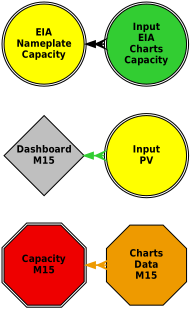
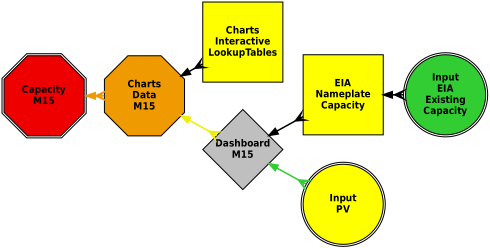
none -> (243, 42)
(44, 44) -> (343, 95)
(147, 44) -> (446, 95)
none -> (199, 126)
none -> (286, 126)
